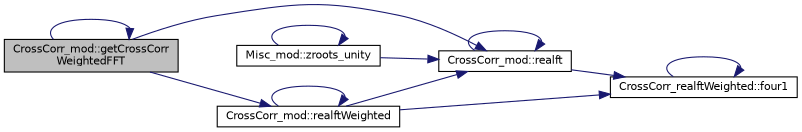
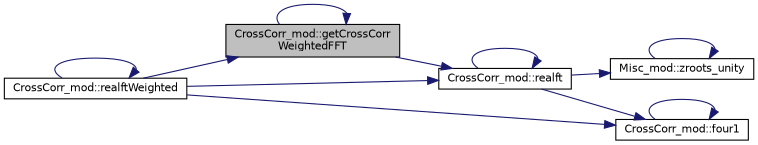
(404, 58) -> (586, 74)
(704, 87) -> (682, 130)
(205, 88) -> (185, 69)
